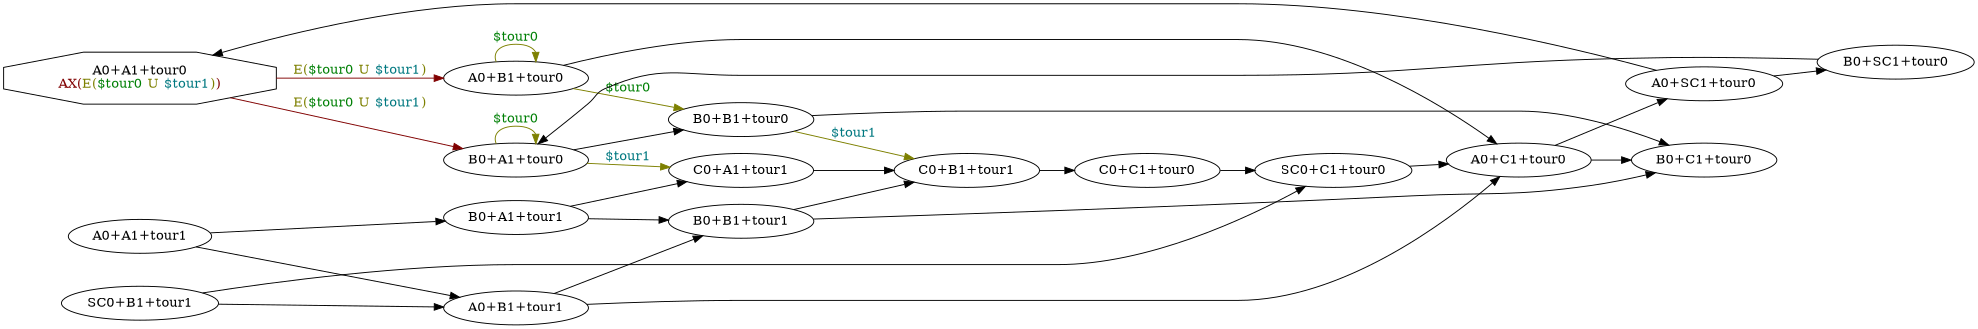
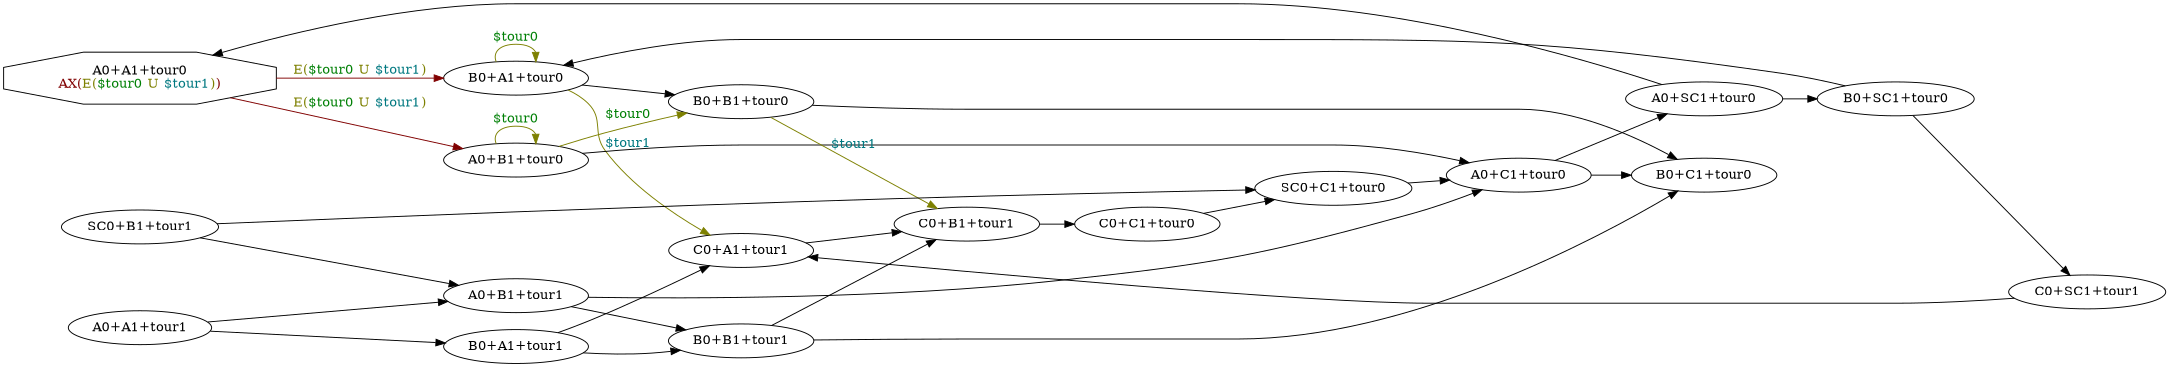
none -> (2087, 292)
